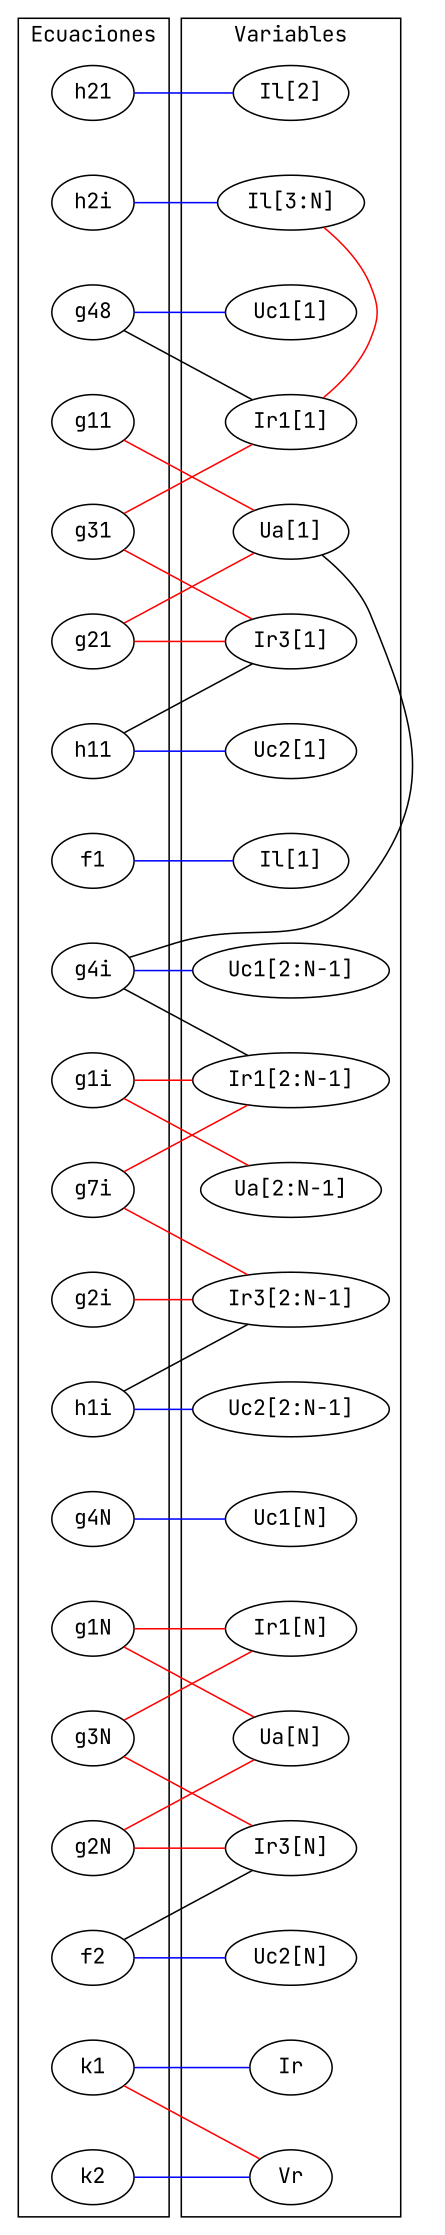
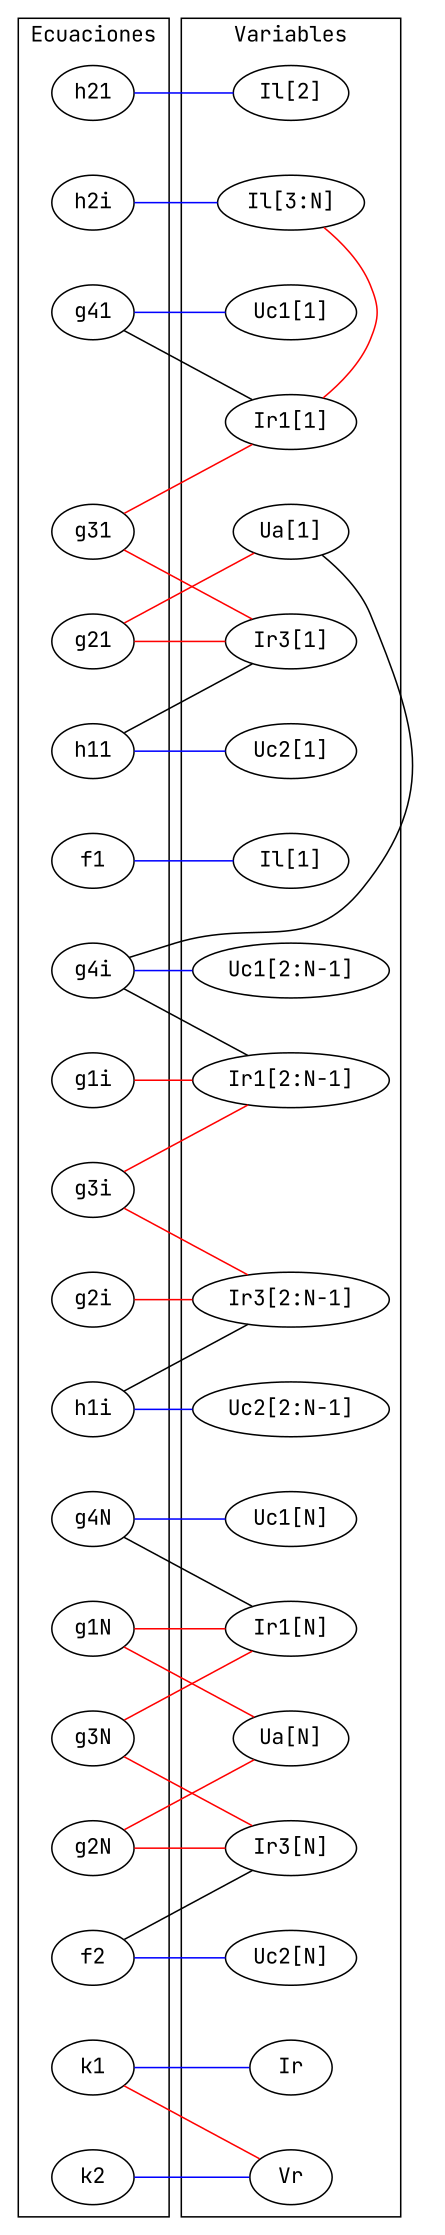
(93, 312) -> (93, 312)
(93, 422) -> none
(93, 1190) -> (93, 1190)
(291, 1190) -> none
none -> (191, 1573)
